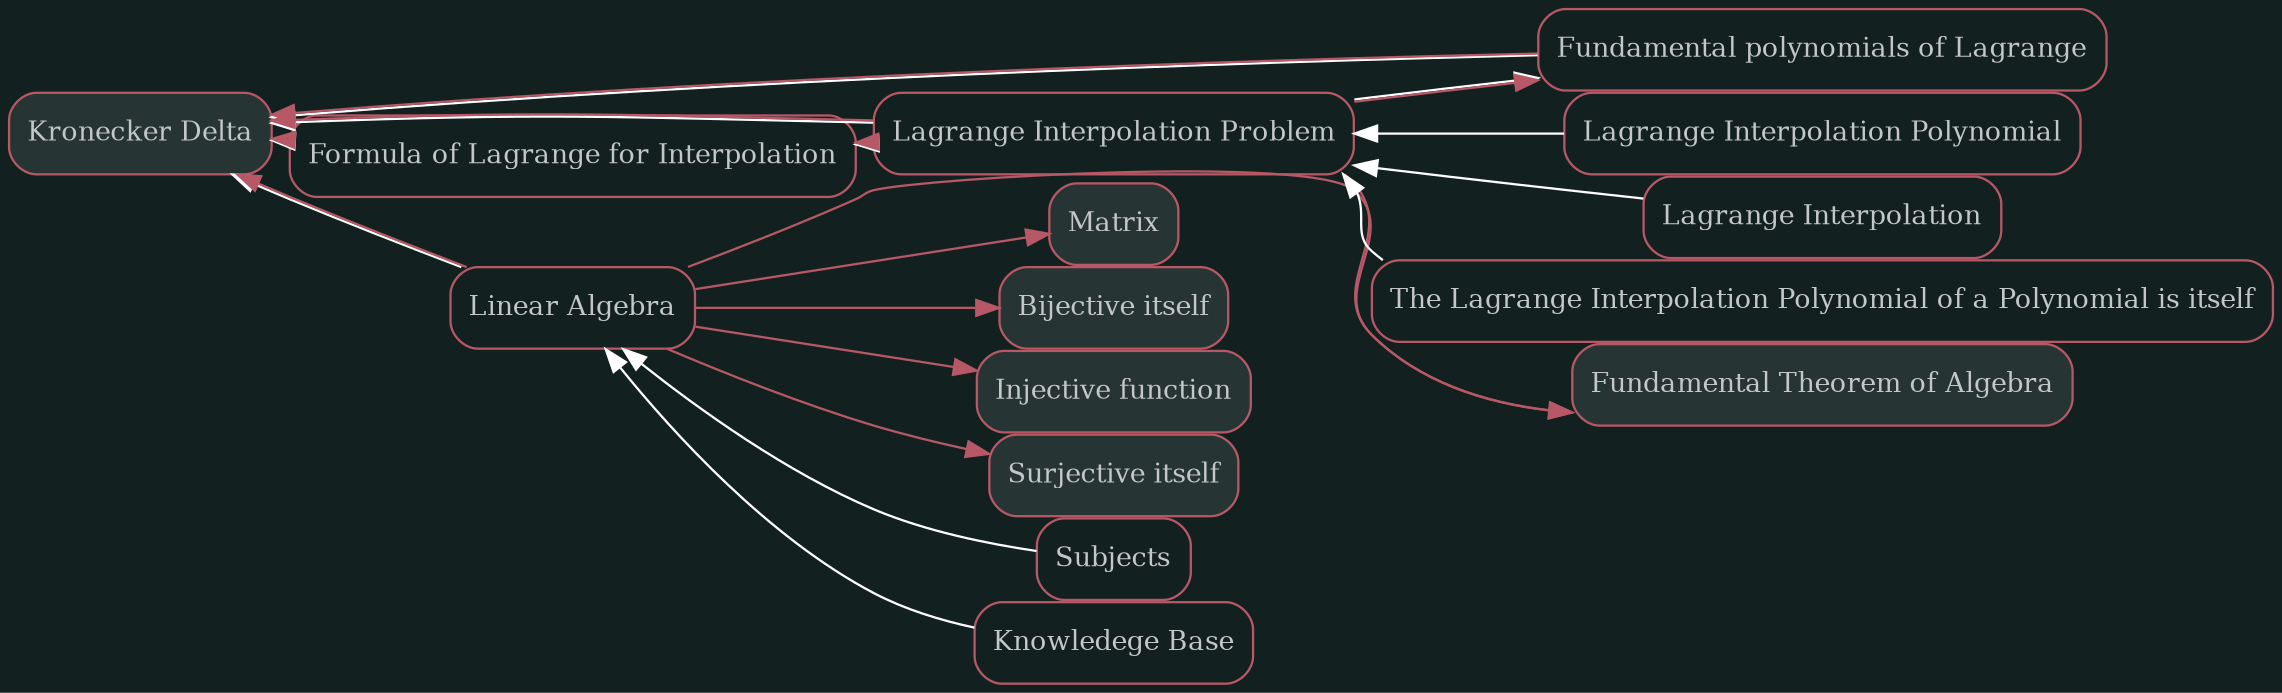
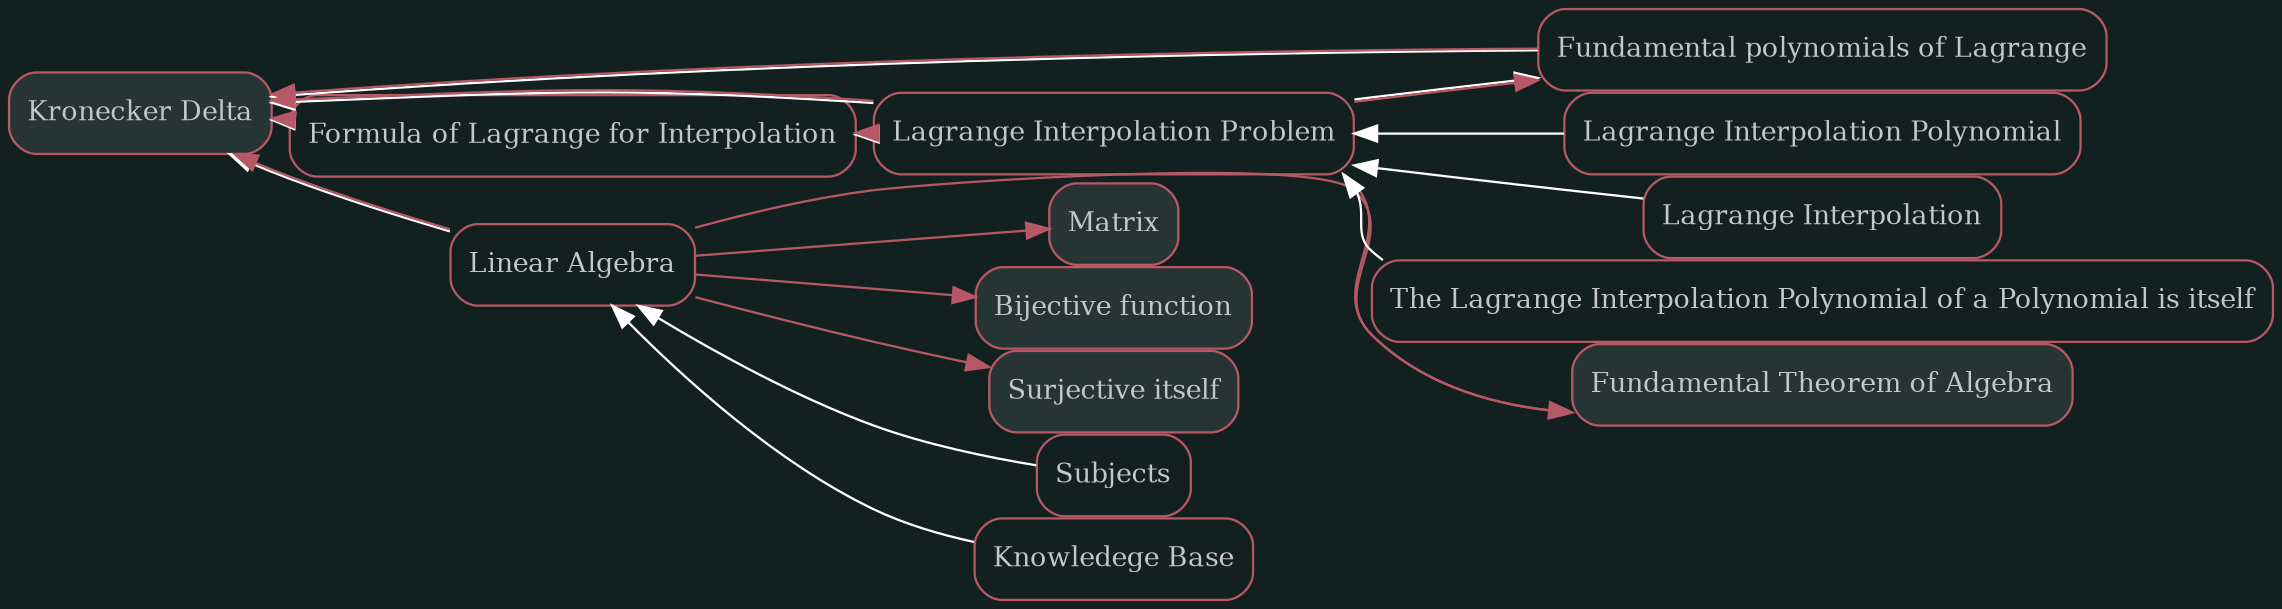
(1114, 308) -> (1114, 308)
(1114, 392) -> none
